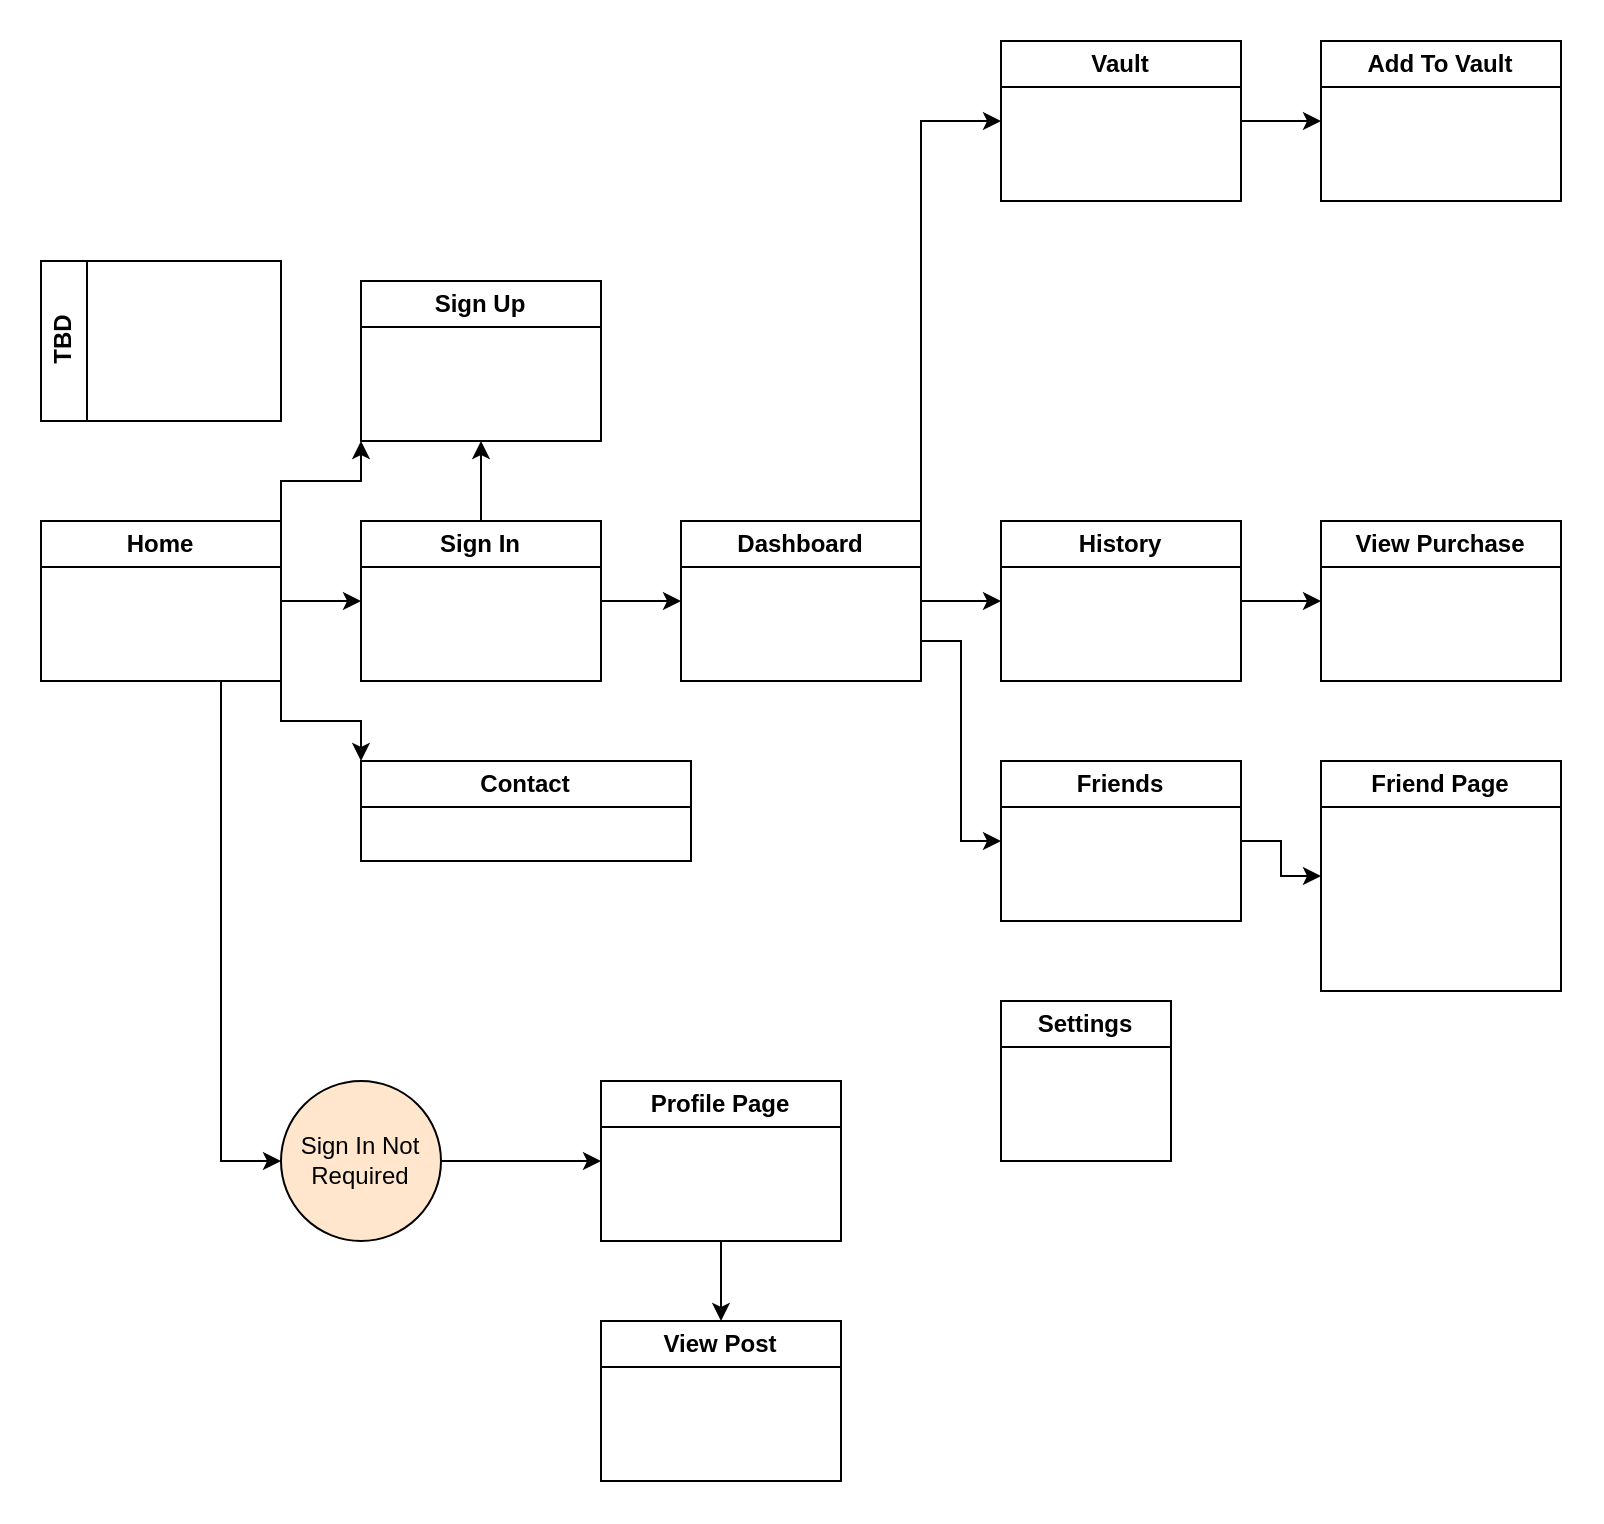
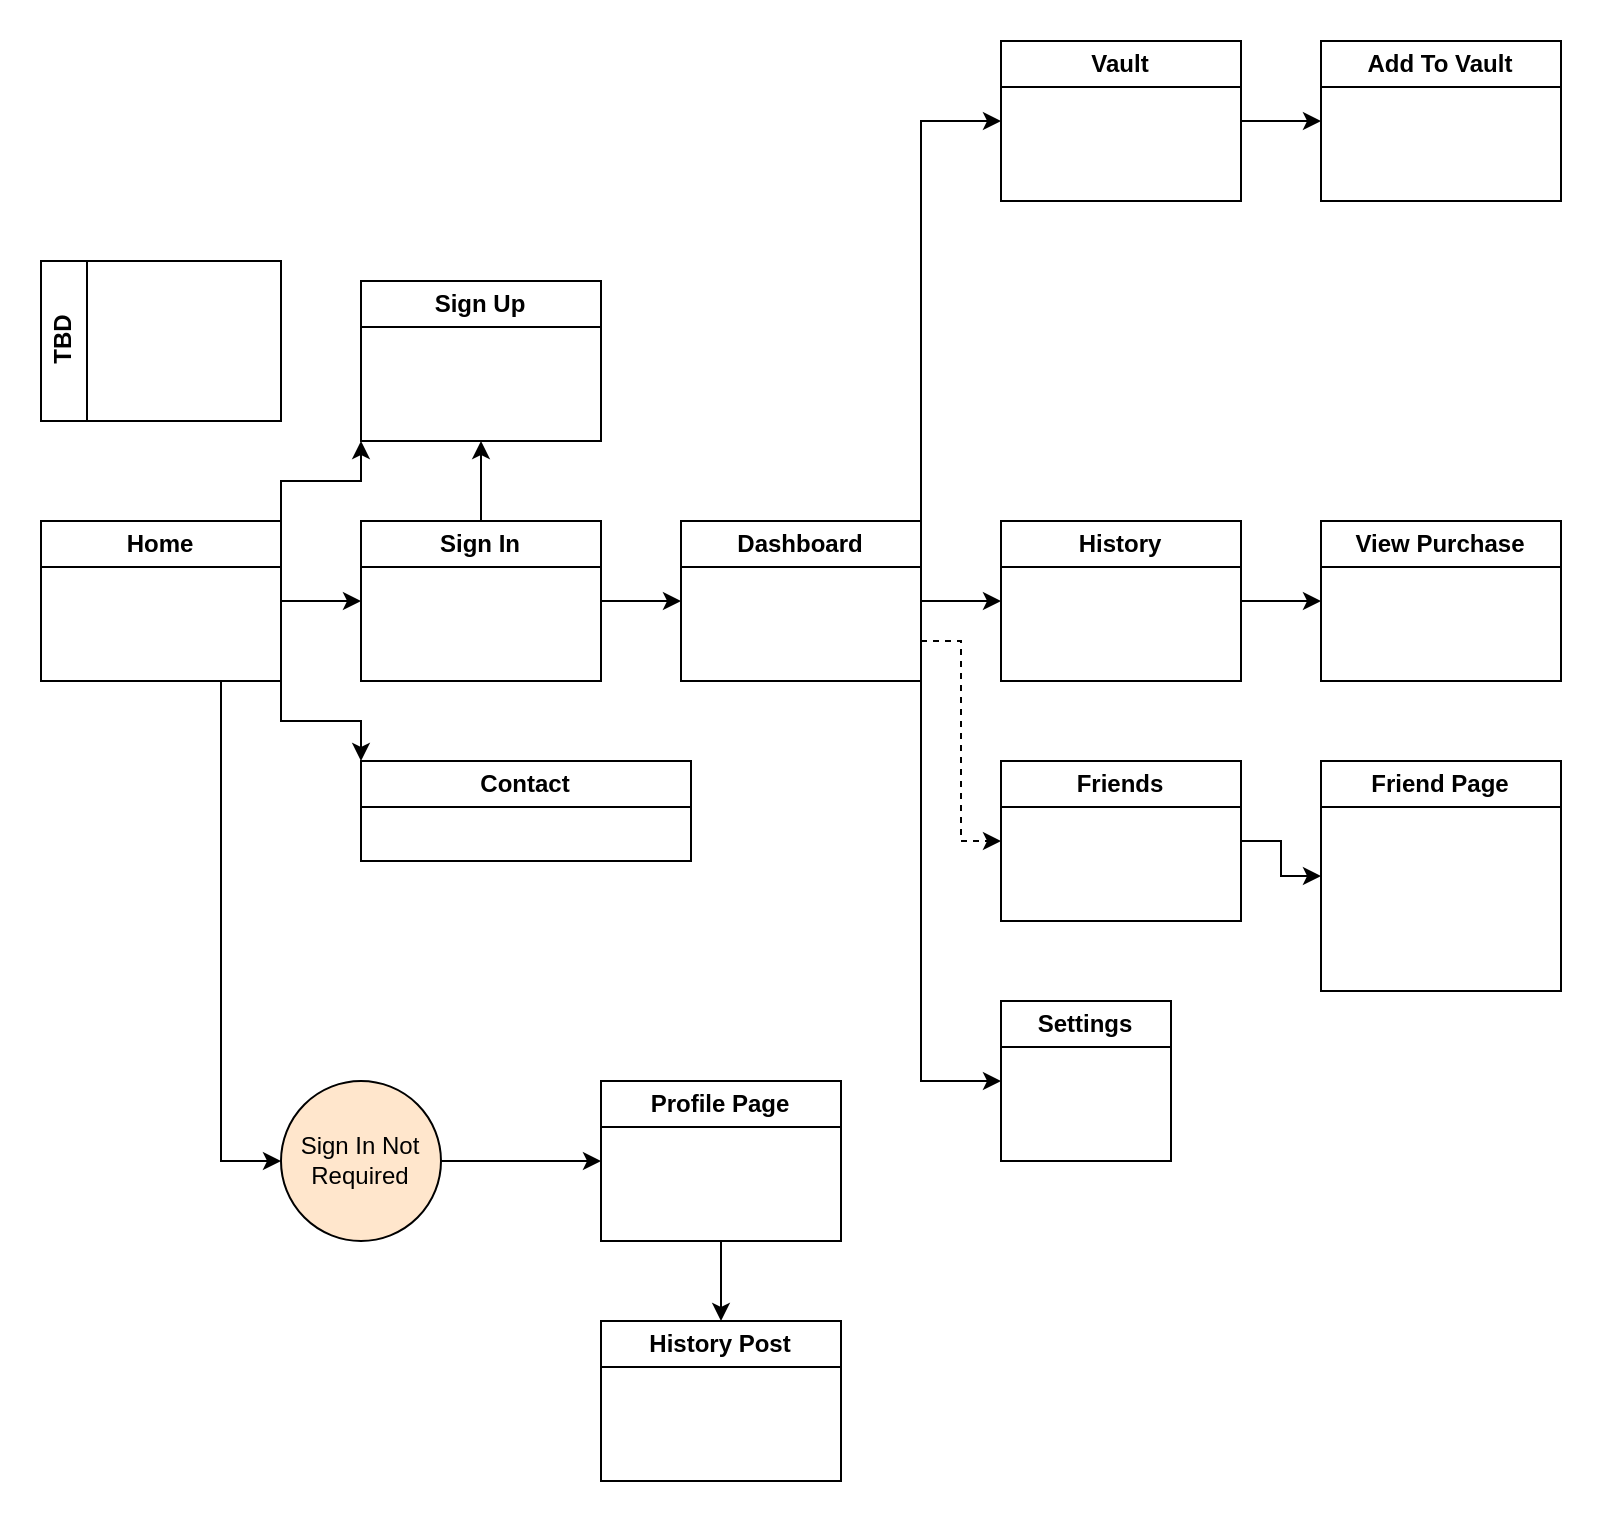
(961, 734) -> (961, 734)
none -> (921, 916)
(721, 1345) -> (721, 1345)
